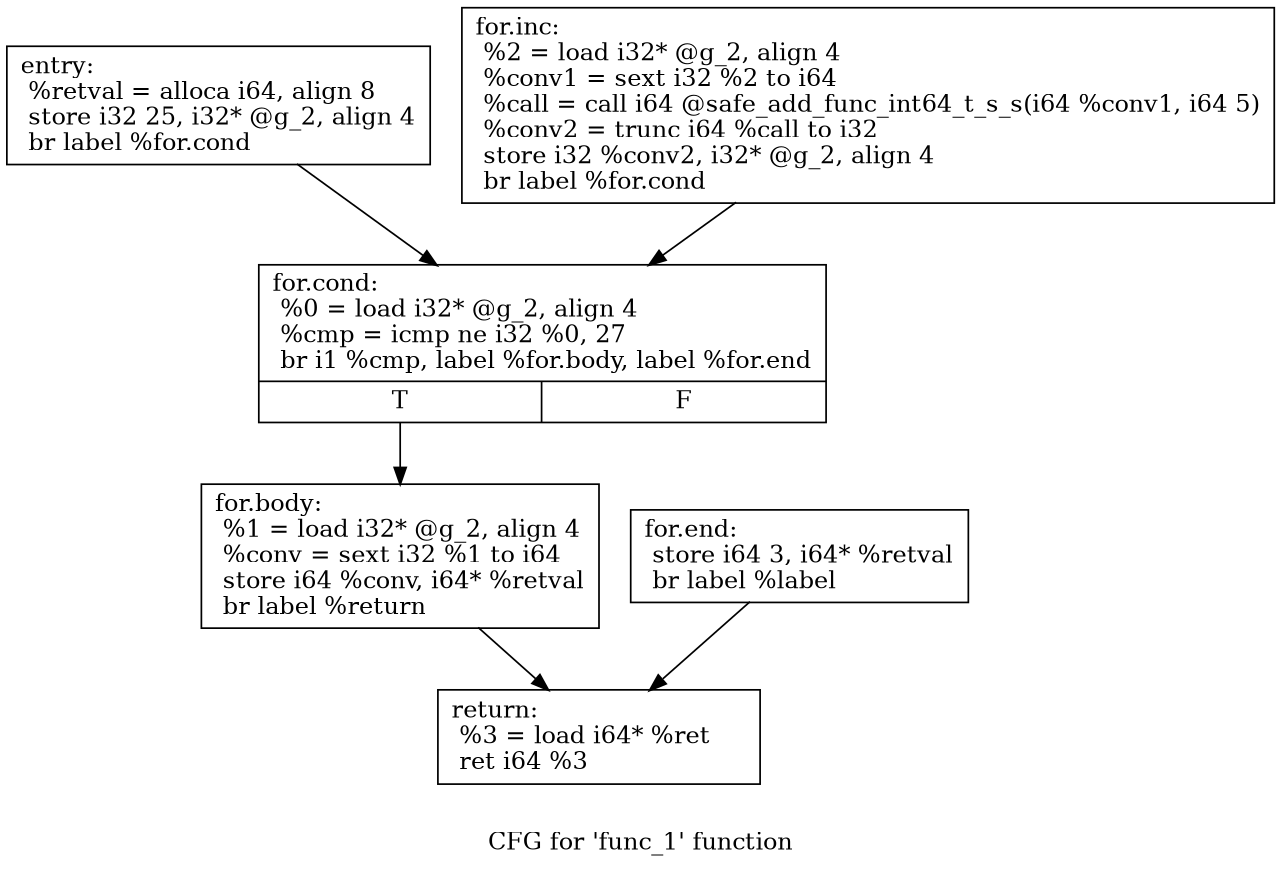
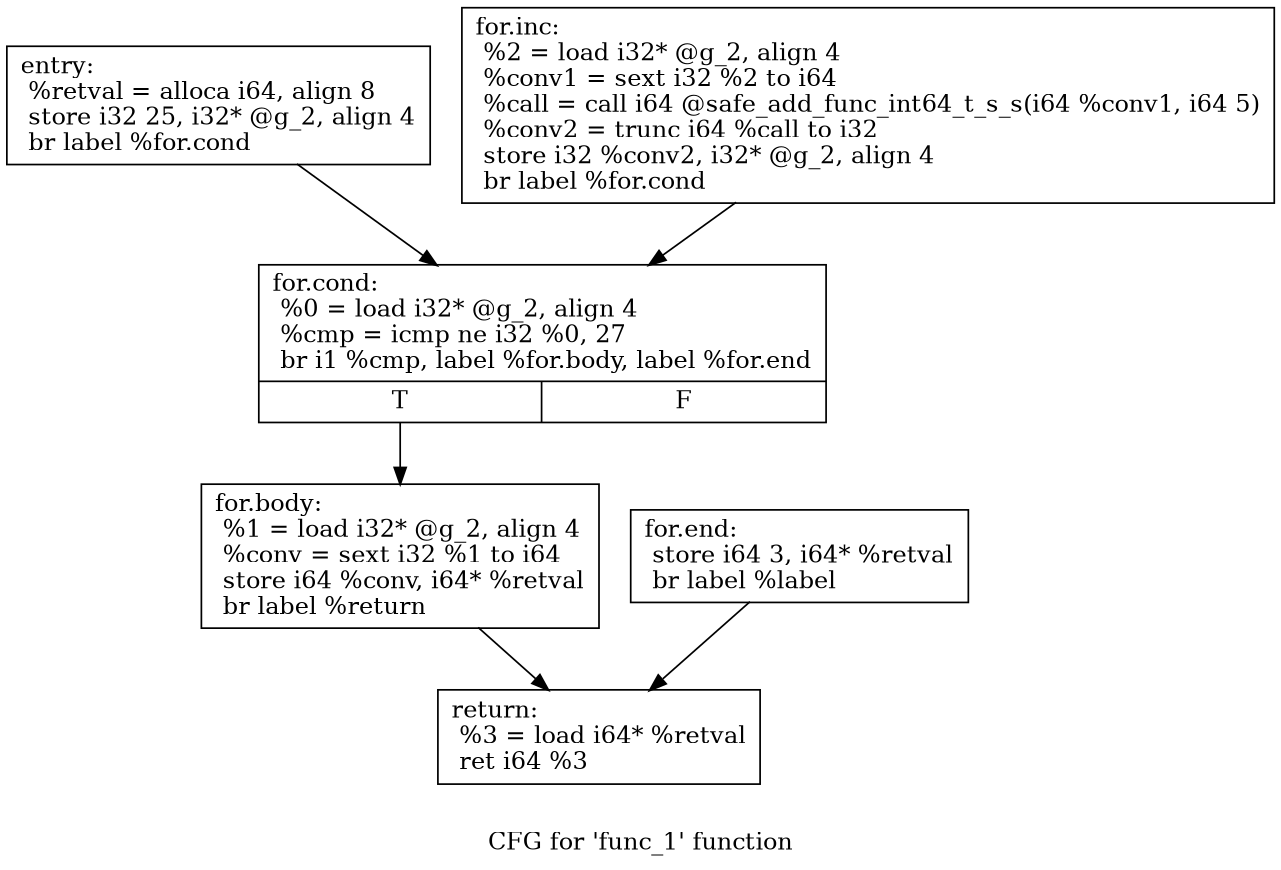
(581, 736) -> (599, 736)
